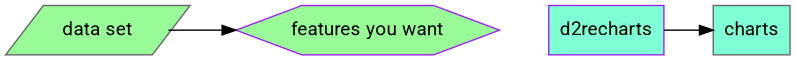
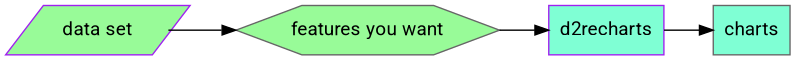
(98, 30) -> (98, 30)
(368, 30) -> (368, 30)
none -> (517, 30)
